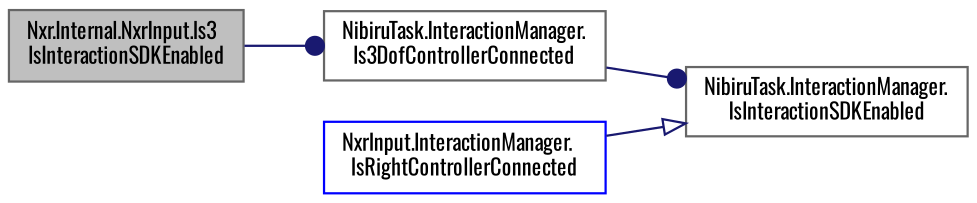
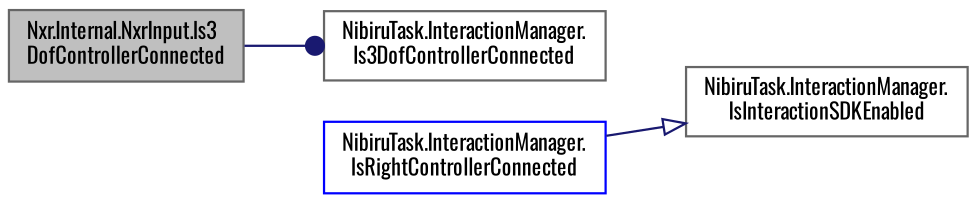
(126, 46) -> (126, 46)
(637, 72) -> none
(465, 158) -> (465, 158)
